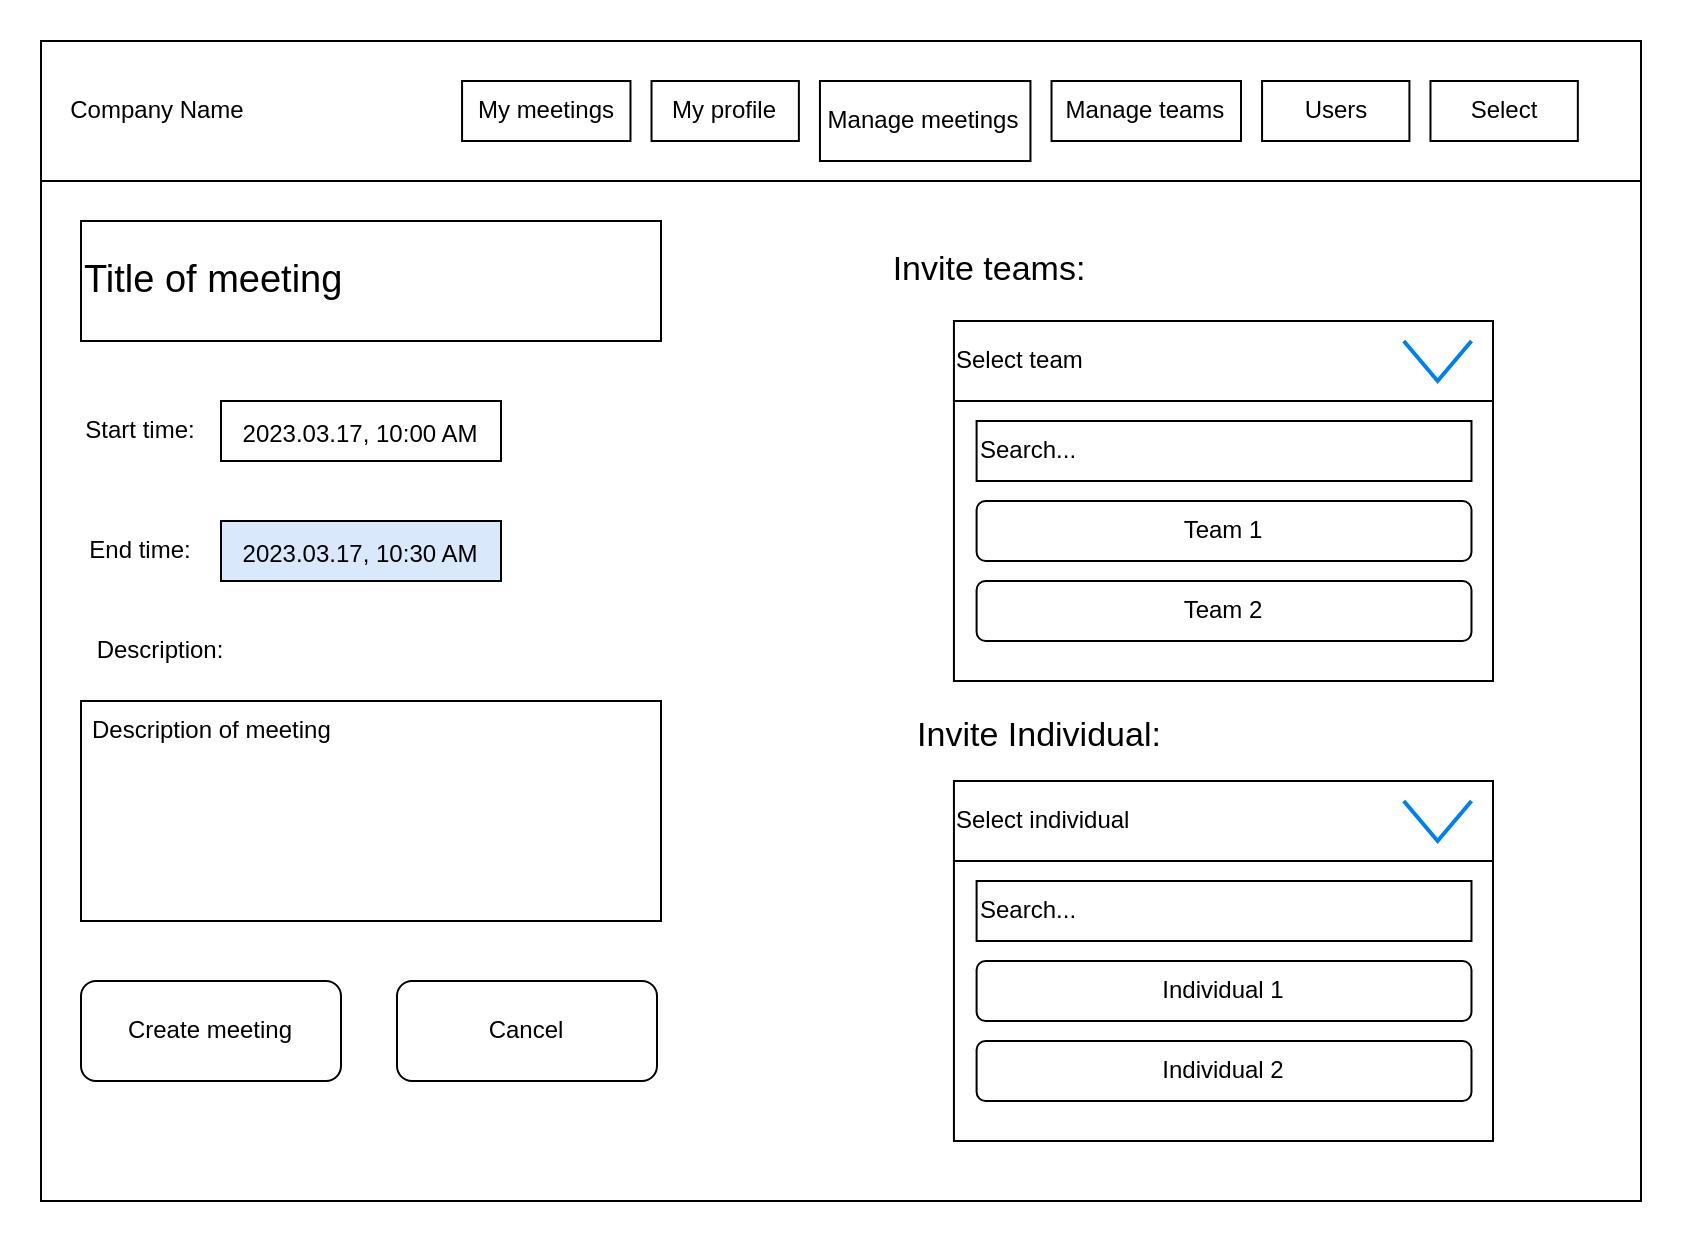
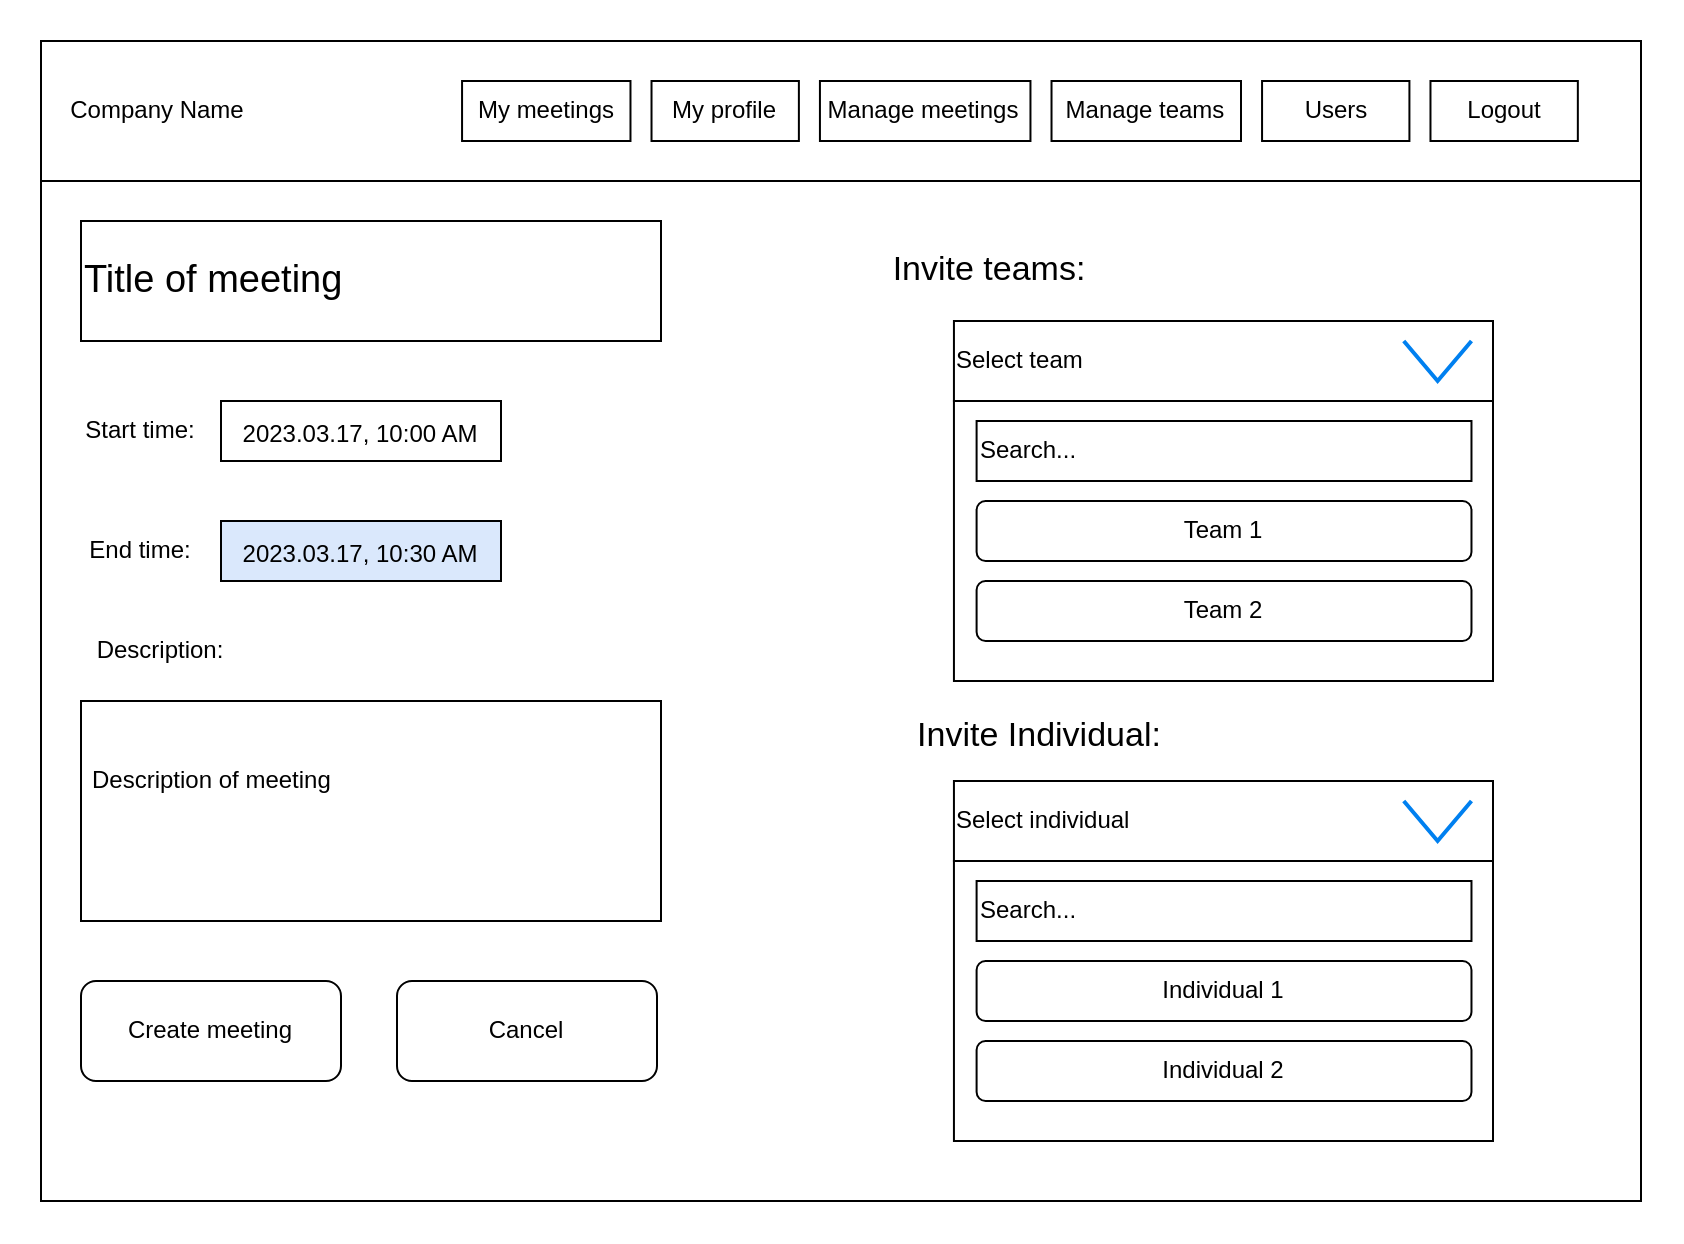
(1505, 111) -> (1505, 111)
(925, 121) -> (925, 111)
(249, 731) -> (249, 781)
